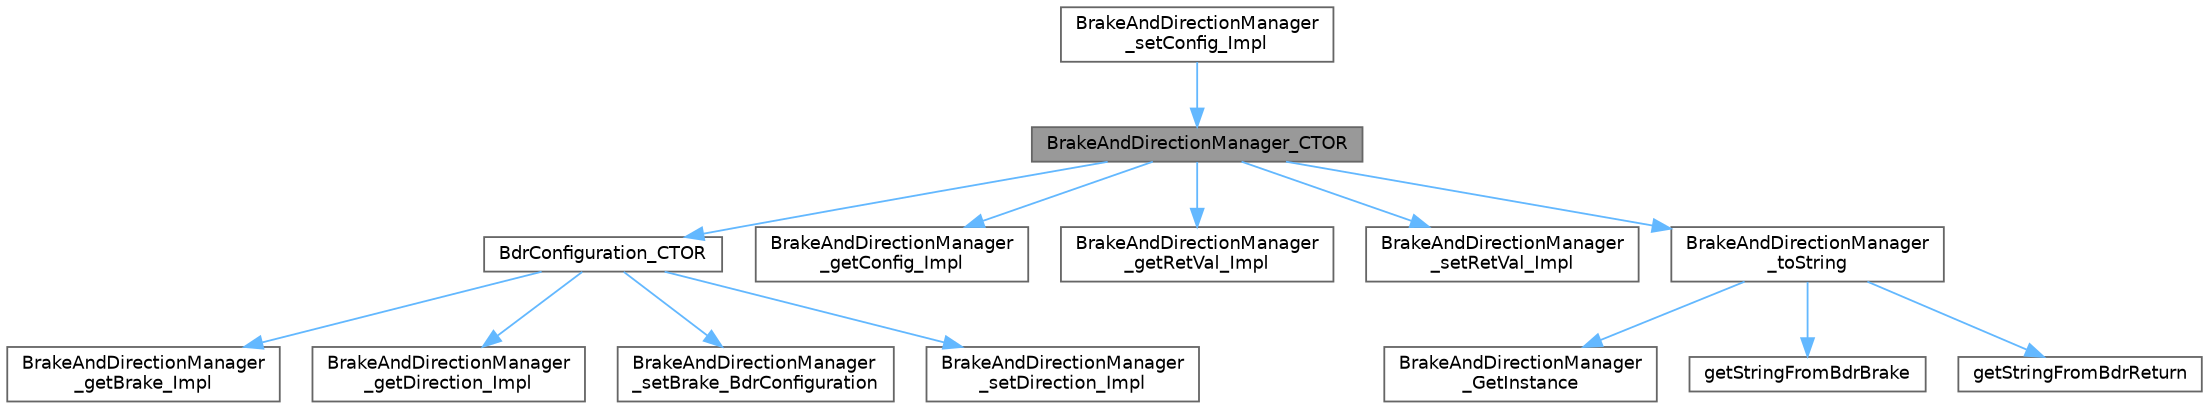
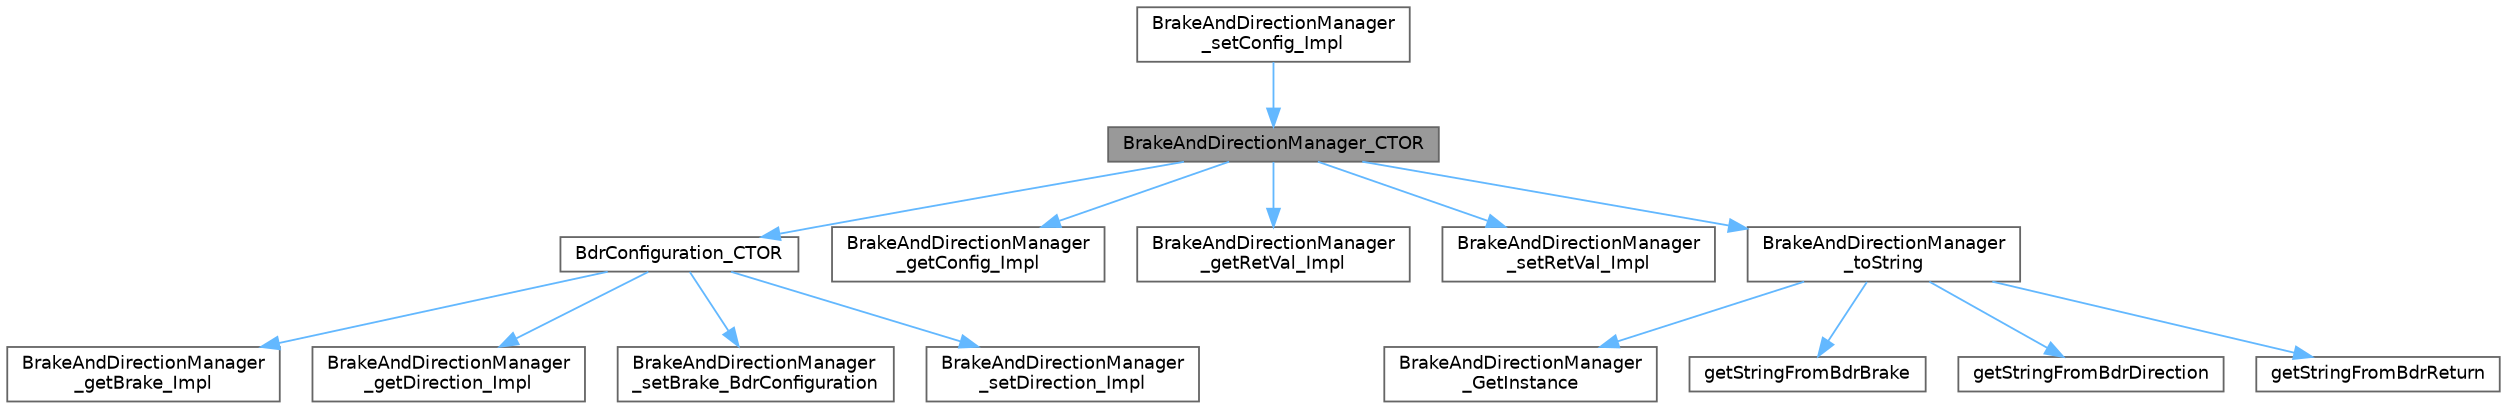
none -> (2091, 374)
